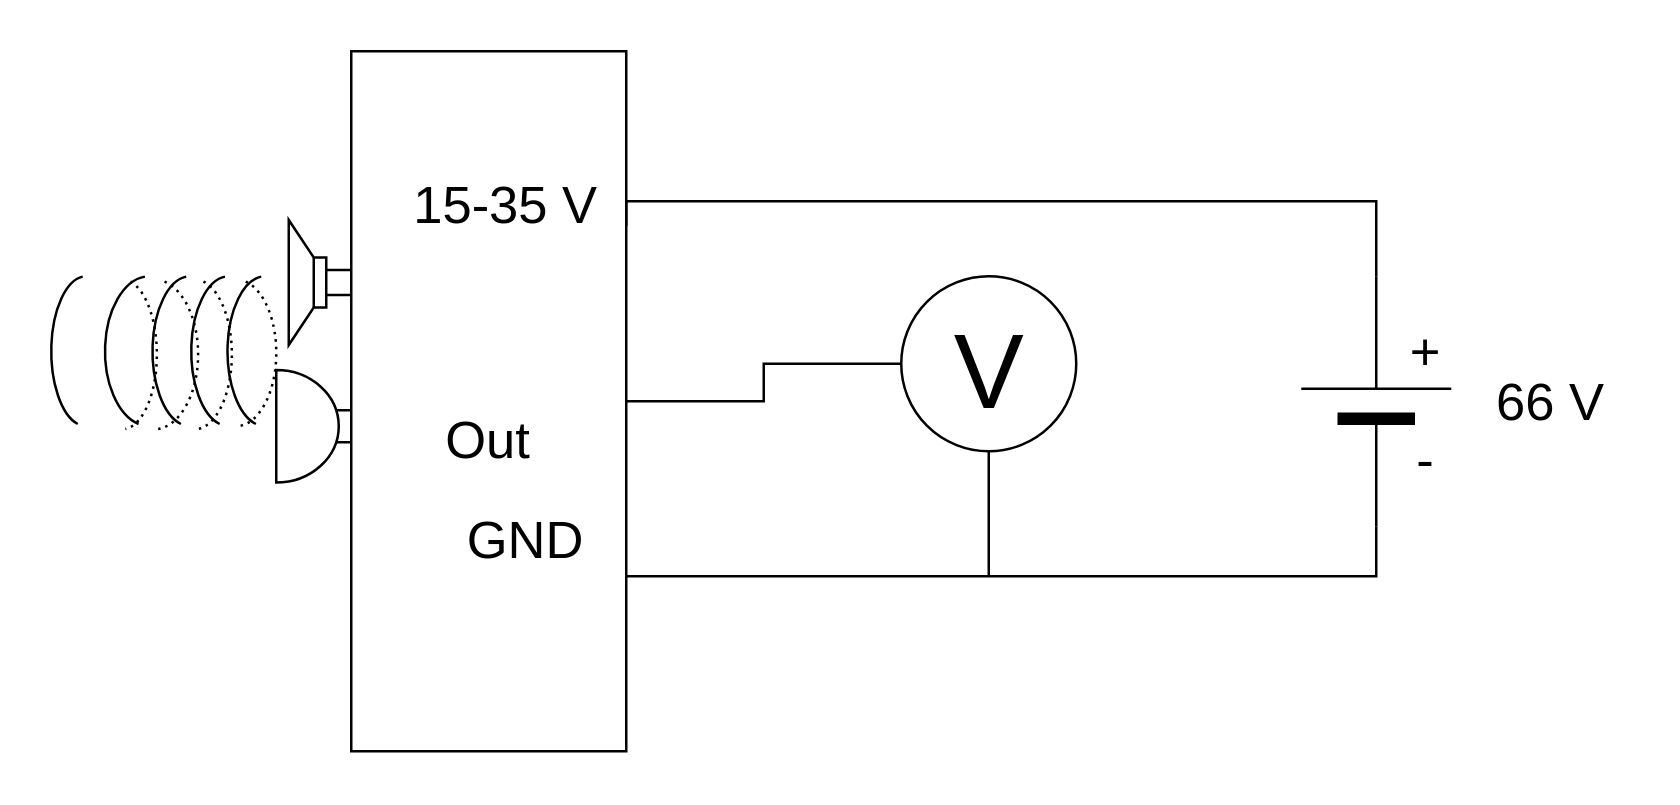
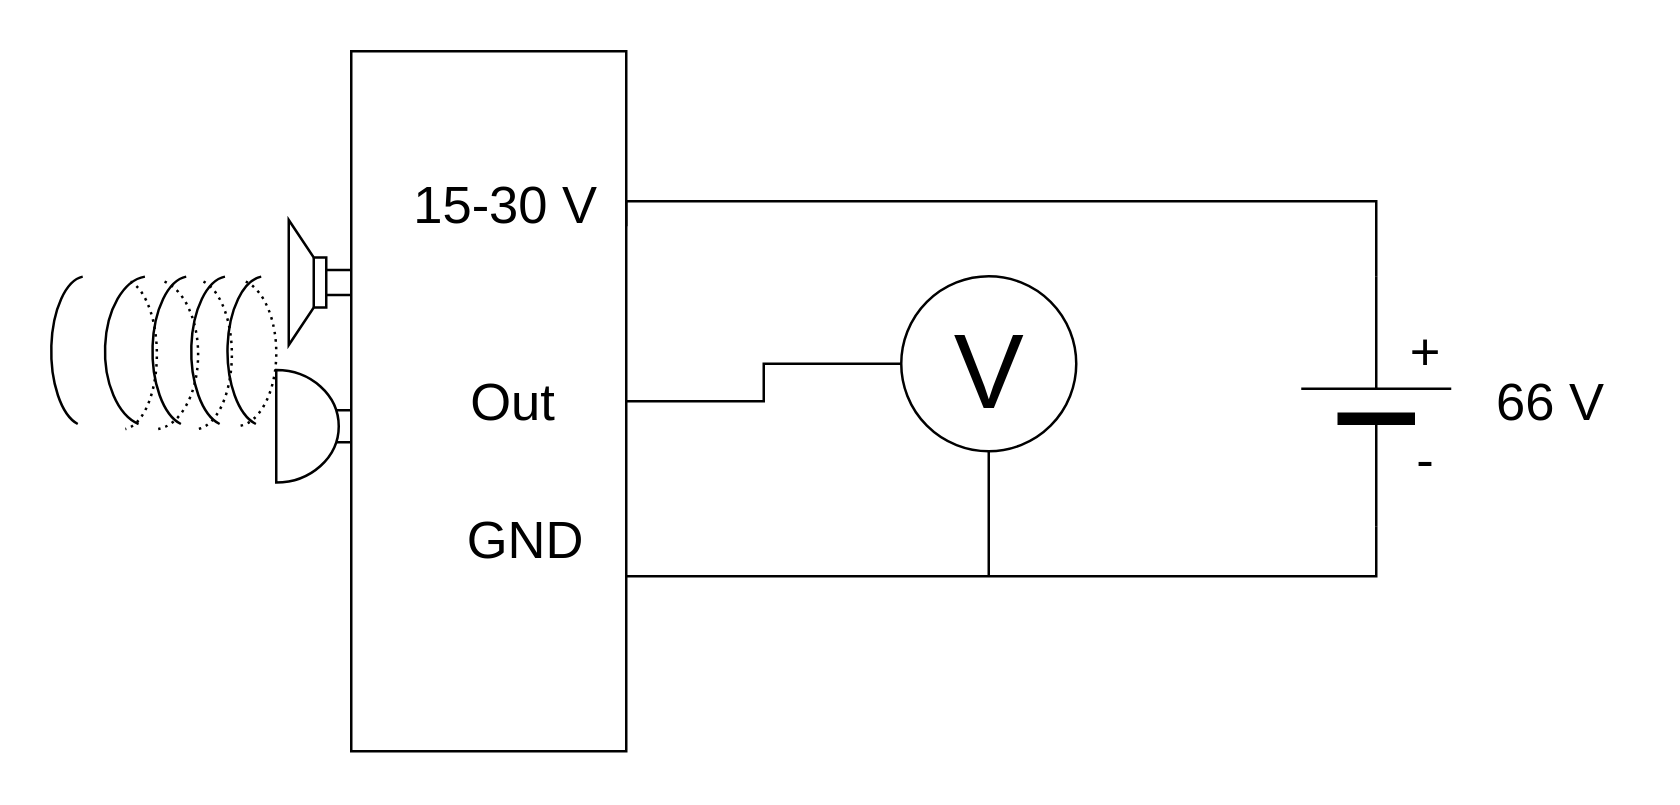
(514, 189) -> (514, 189)
(489, 439) -> (514, 401)
